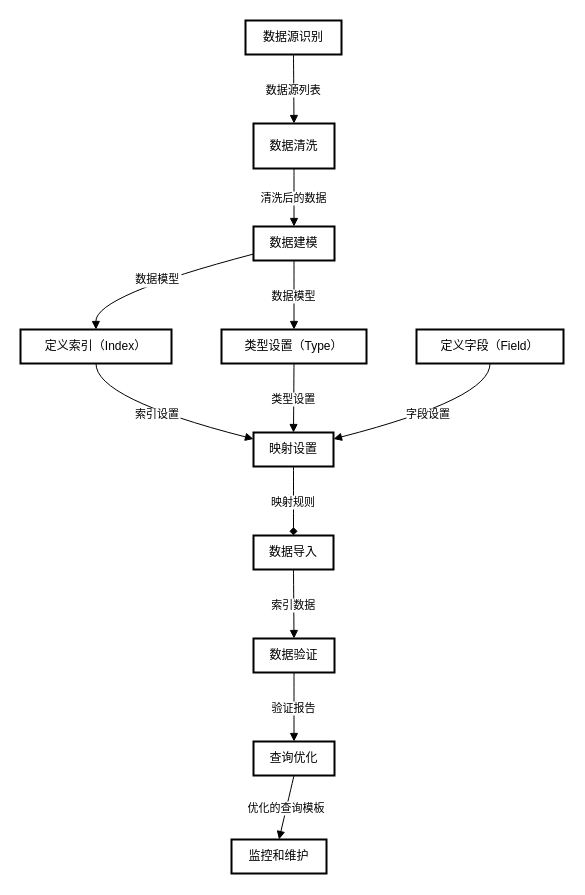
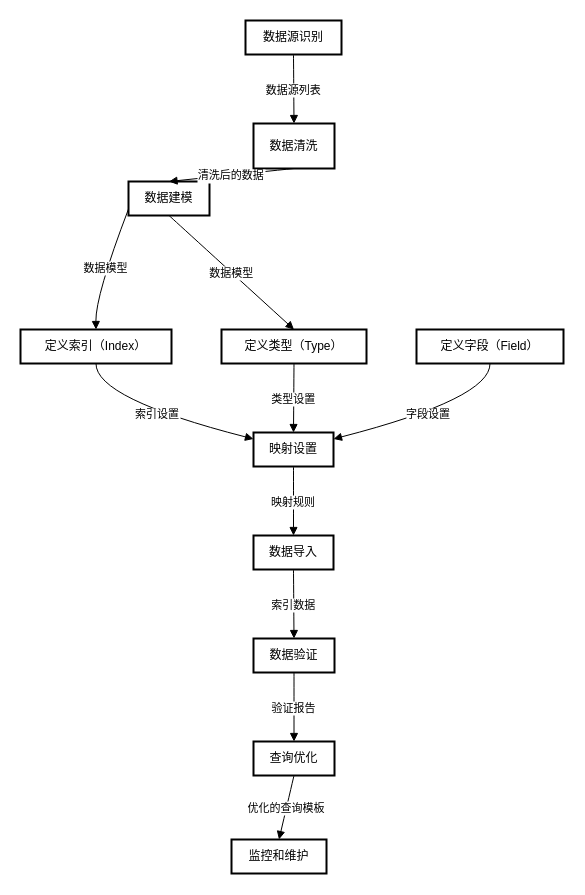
(294, 244) -> (169, 199)
(294, 347) -> (294, 347)
(294, 526) -> (294, 526)
